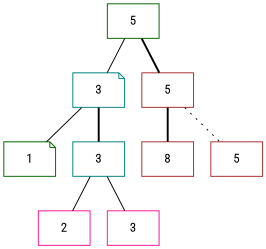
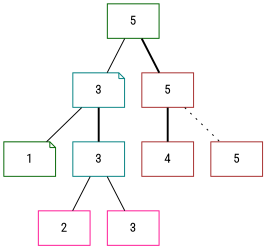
(168, 159) -> (168, 159)
